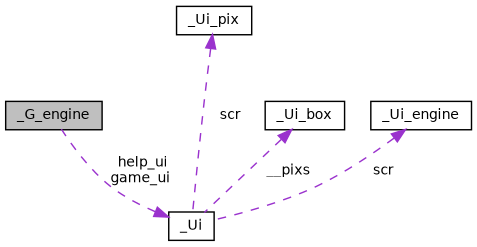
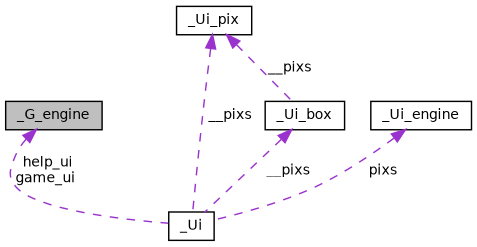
none -> (265, 73)
(228, 116) -> (228, 116)
(381, 171) -> (381, 171)
(101, 179) -> (63, 208)
